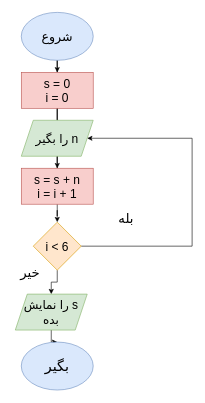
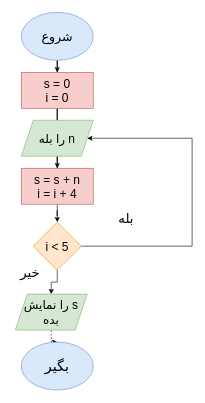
(57, 138) -> (57, 138)
(57, 186) -> (57, 186)
(57, 246) -> (57, 246)
(51, 337) -> (51, 337)
